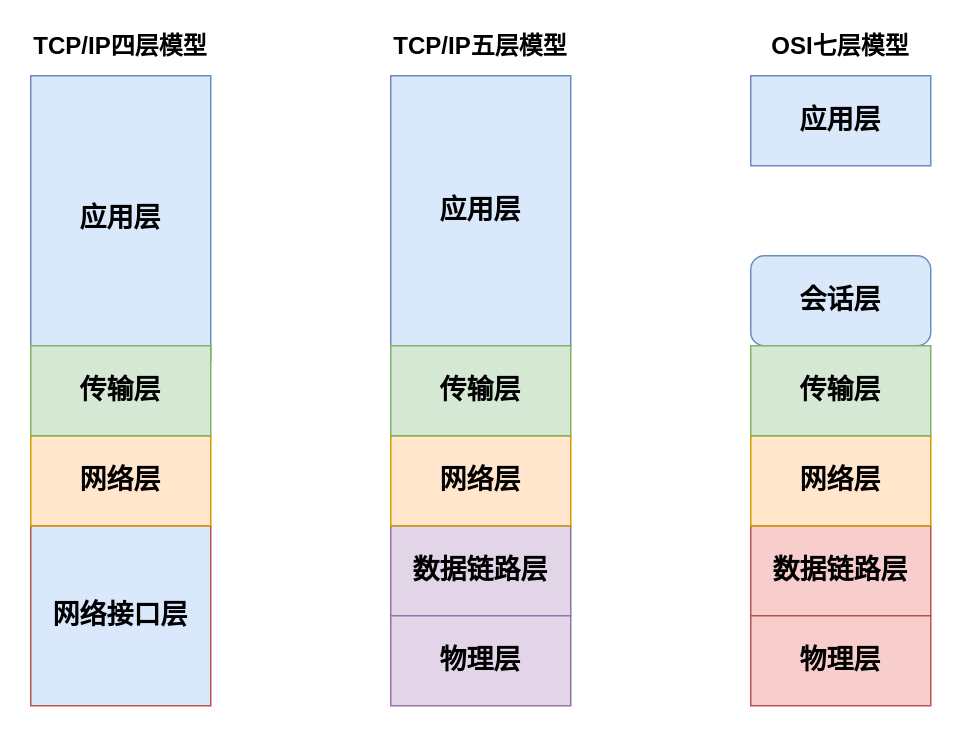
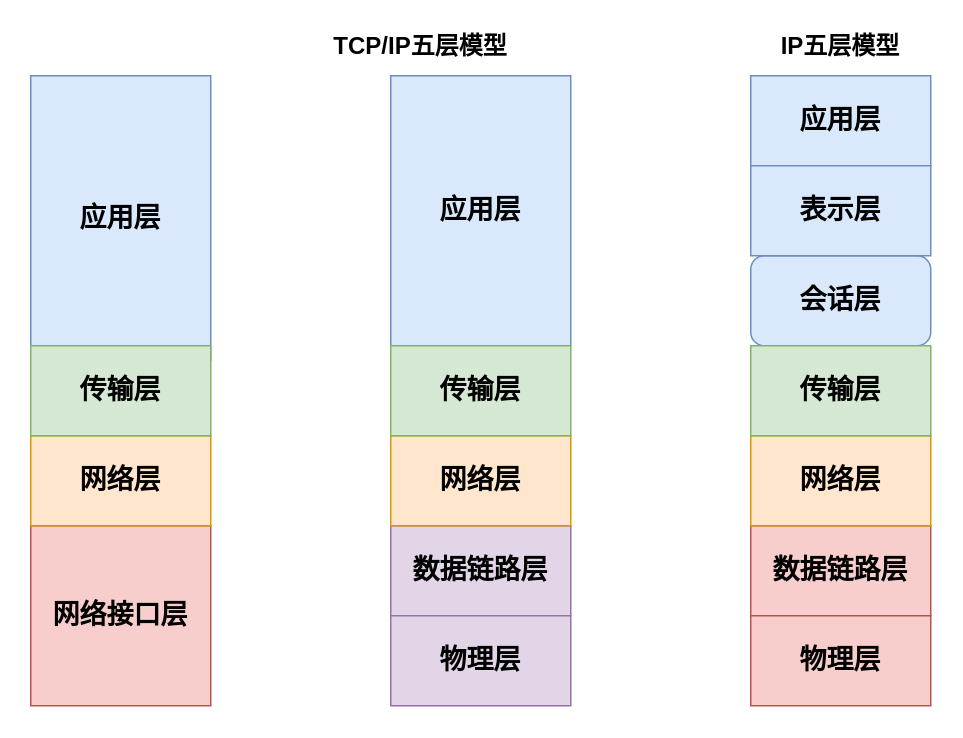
(121, 46) -> none
(481, 46) -> (421, 46)
(841, 46) -> (841, 46)
none -> (841, 211)
(121, 616) -> (121, 616)
